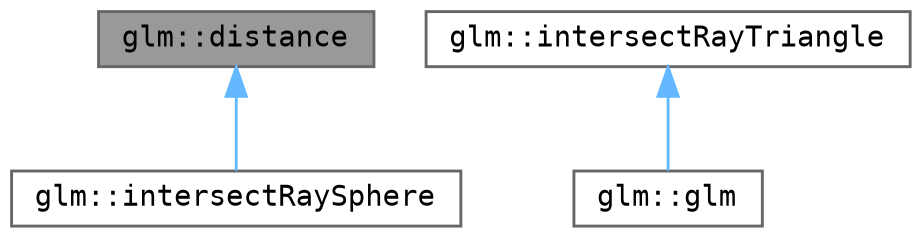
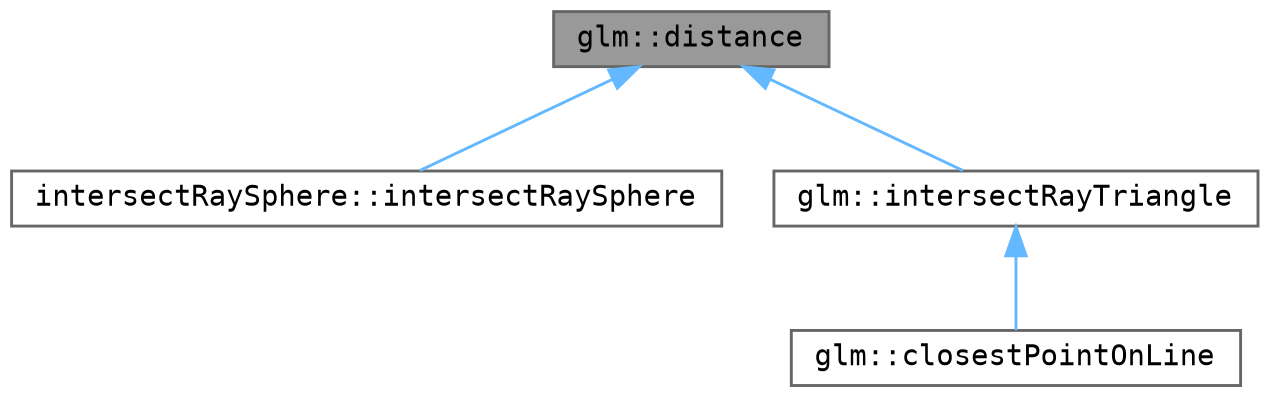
none -> (866, 125)
(236, 199) -> (367, 199)
(668, 199) -> (1016, 358)
